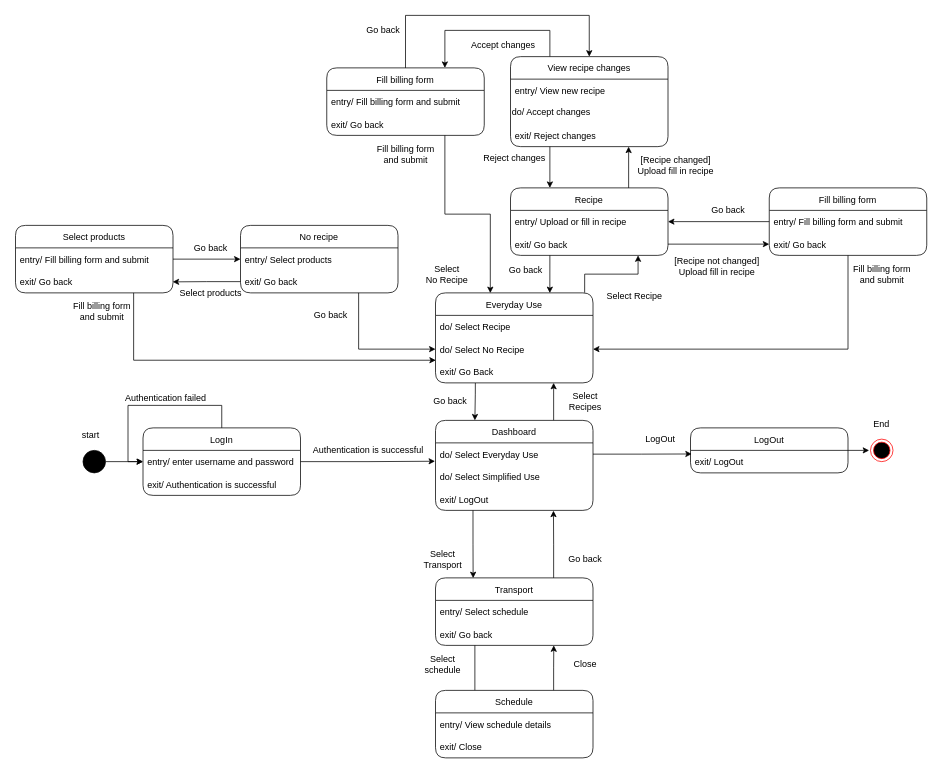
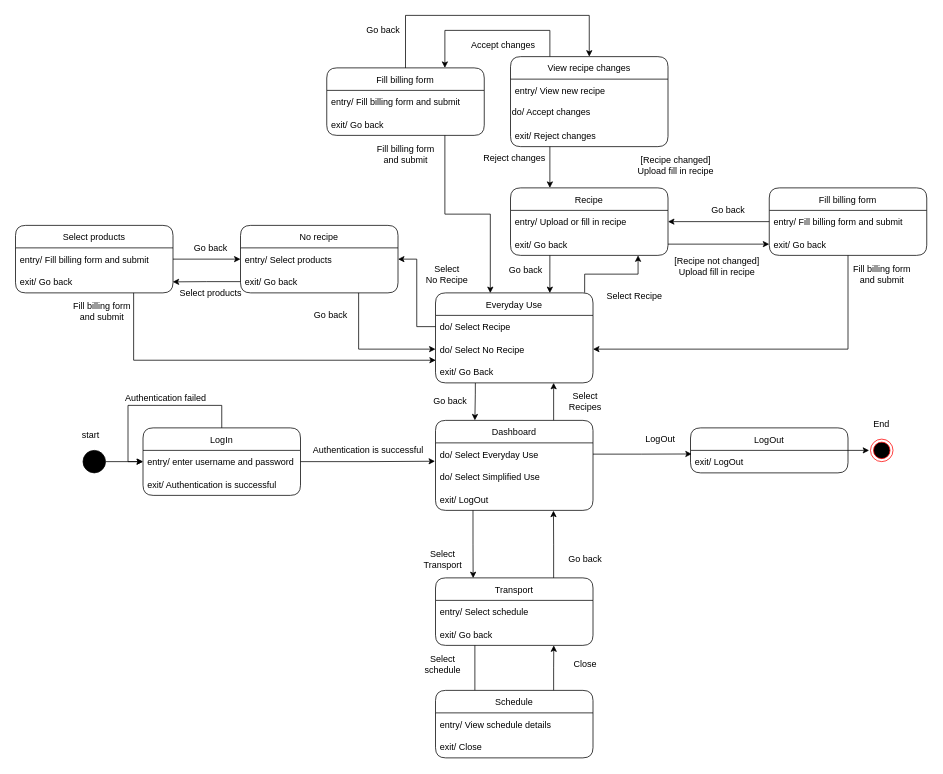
(629, 170) -> none
none -> (417, 300)
